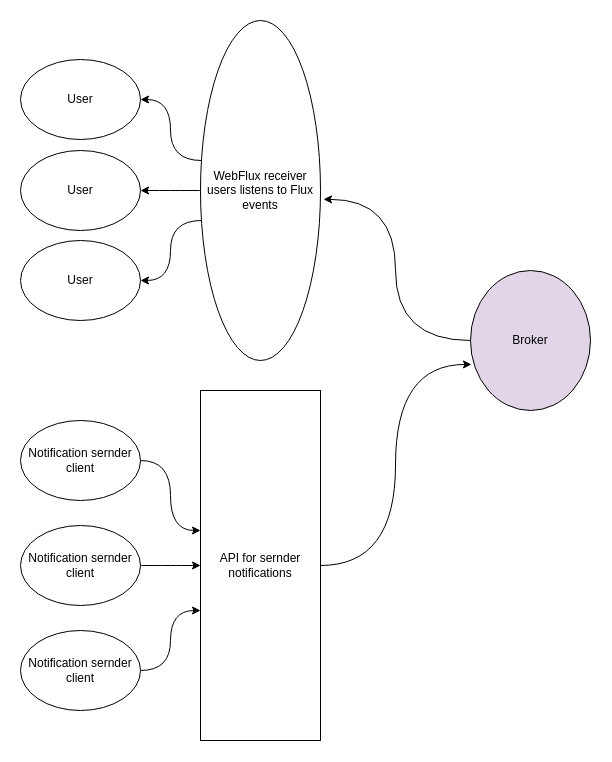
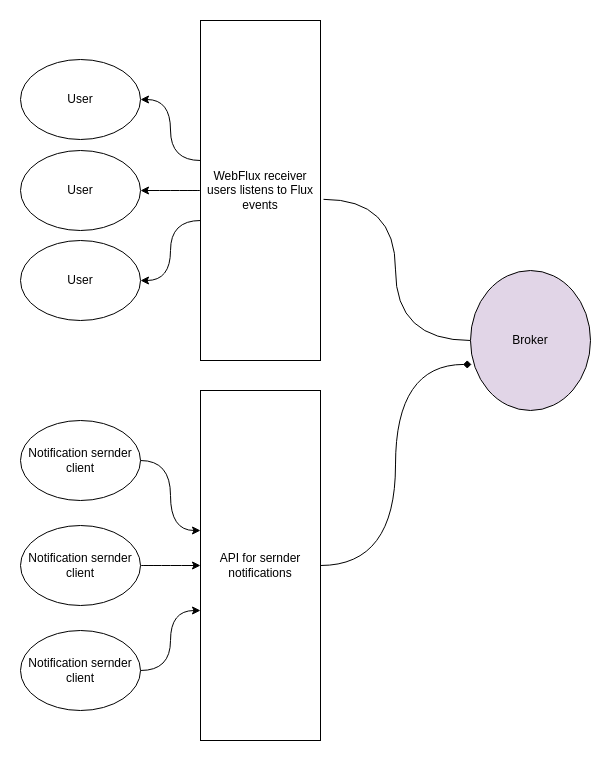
(261, 191) -> (261, 191)
(332, 199) -> (329, 200)
(463, 365) -> (462, 365)
